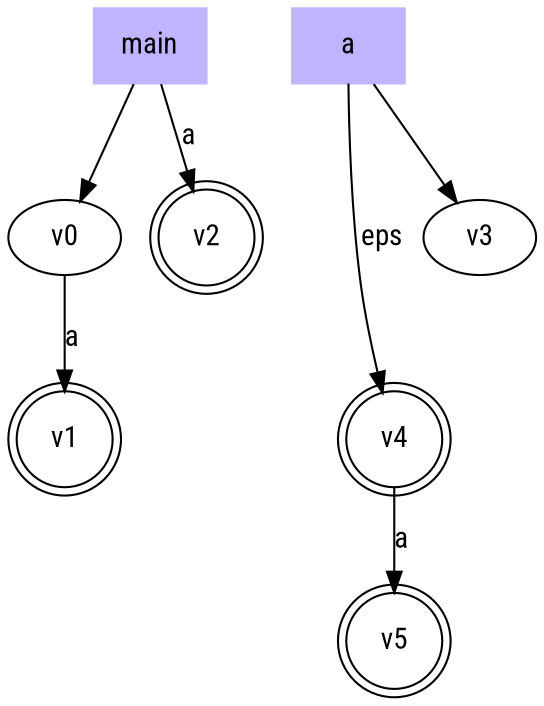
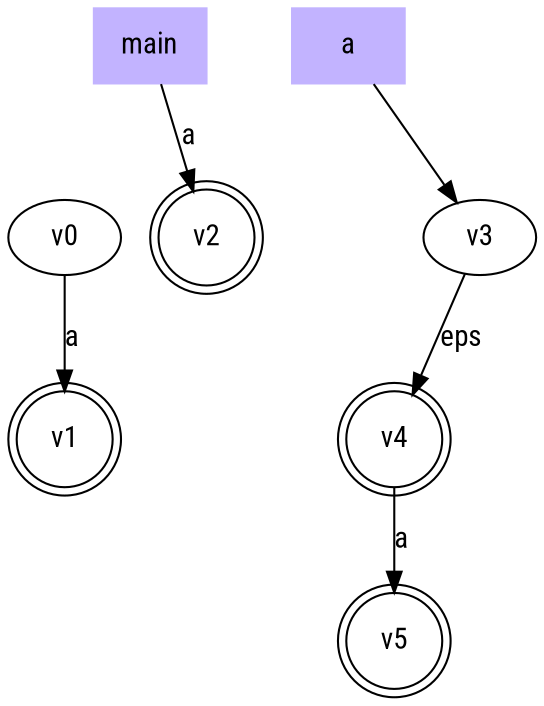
(111, 133) -> none
(355, 229) -> (443, 325)
